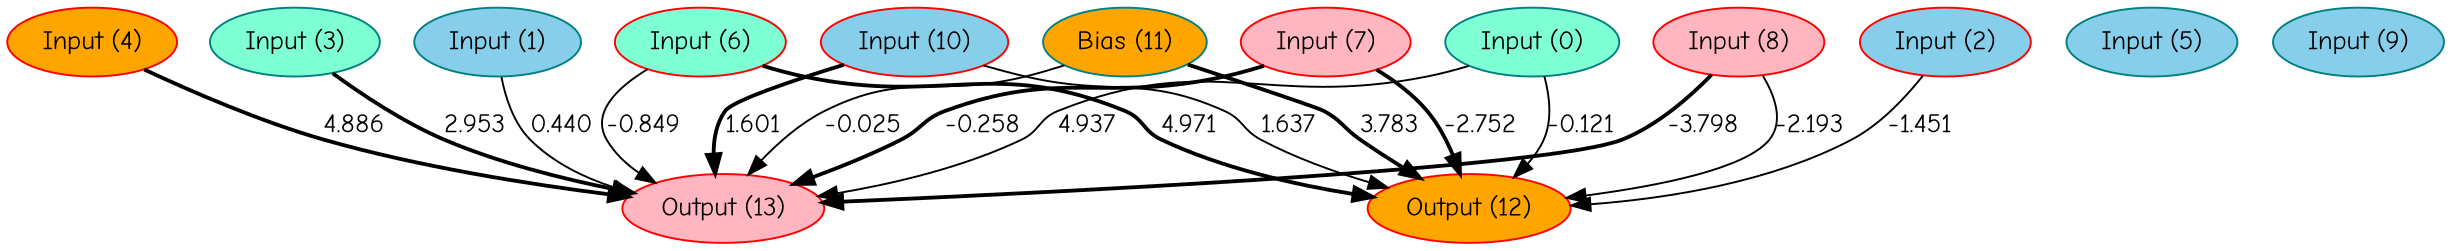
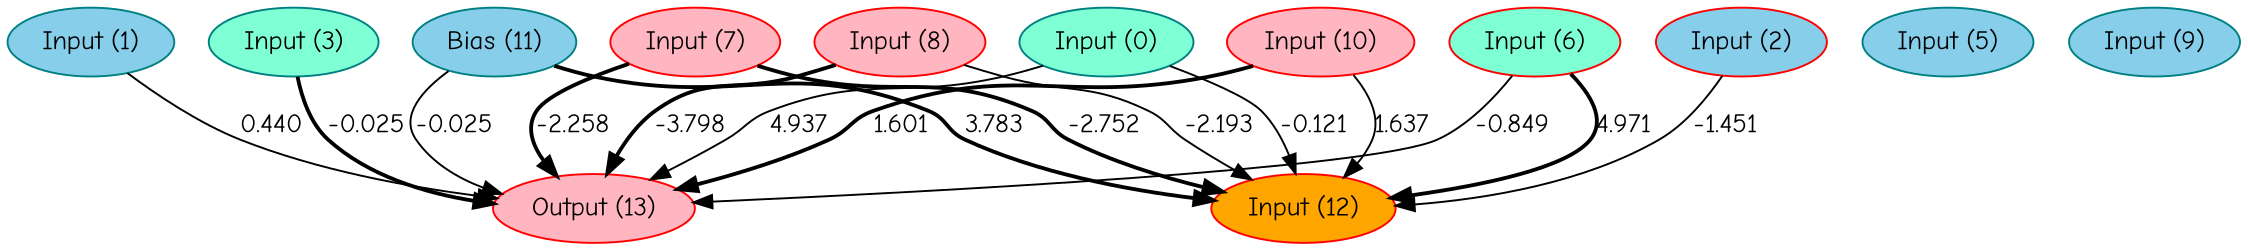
(92, 42) -> none
(915, 42) -> (1321, 42)
(1125, 42) -> (494, 42)
(475, 125) -> (366, 125)
(983, 125) -> (574, 125)
(1469, 208) -> (1303, 208)
